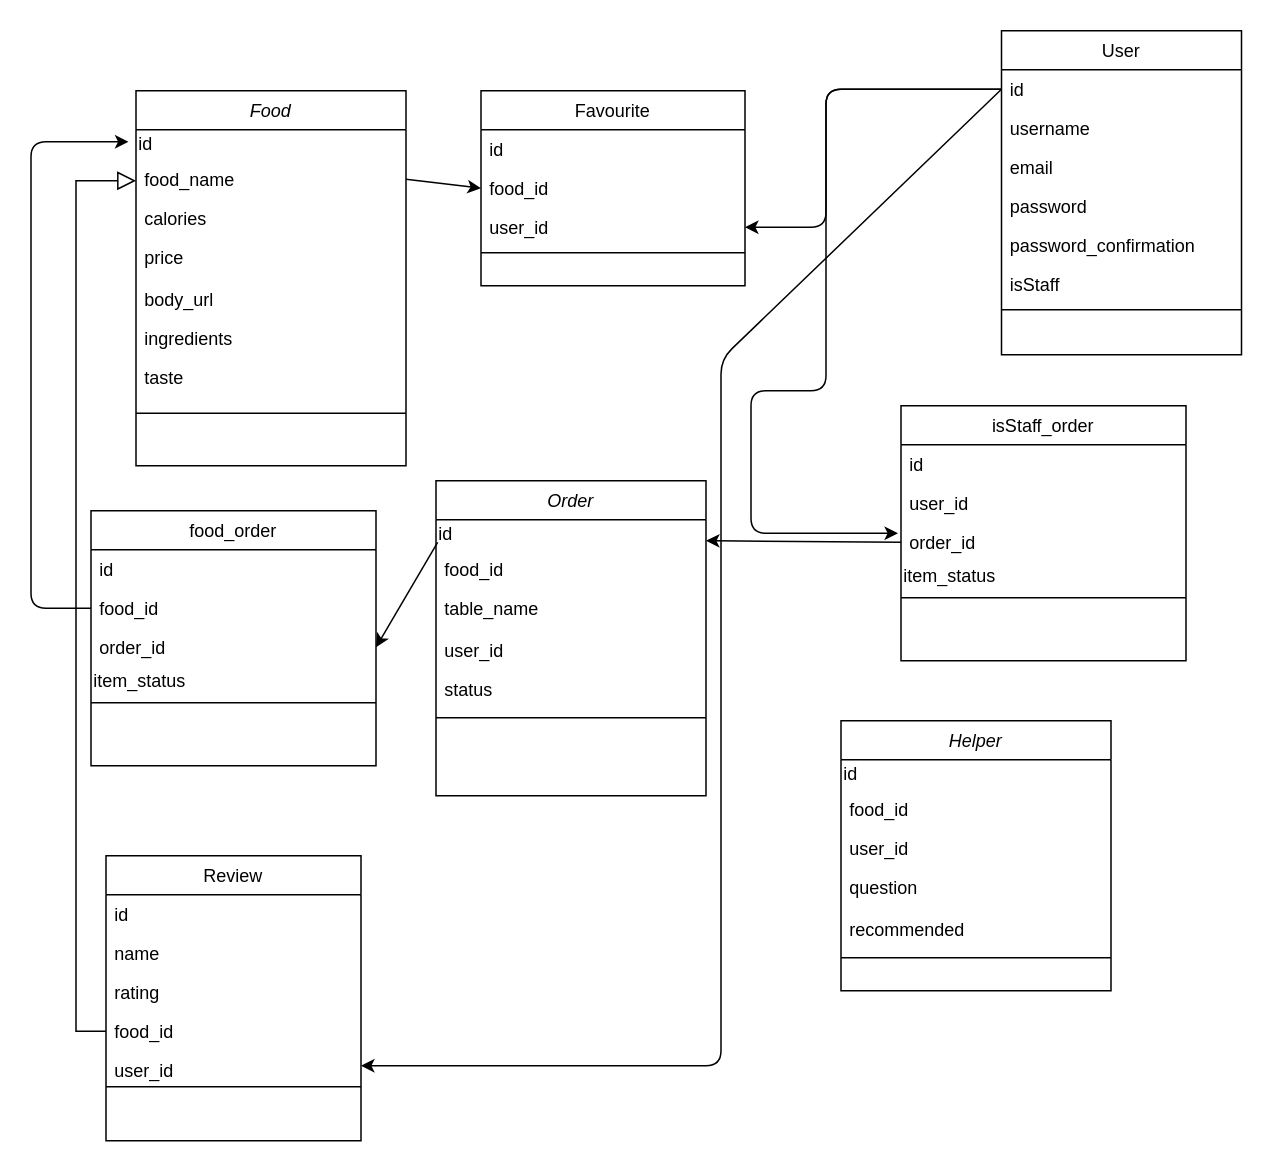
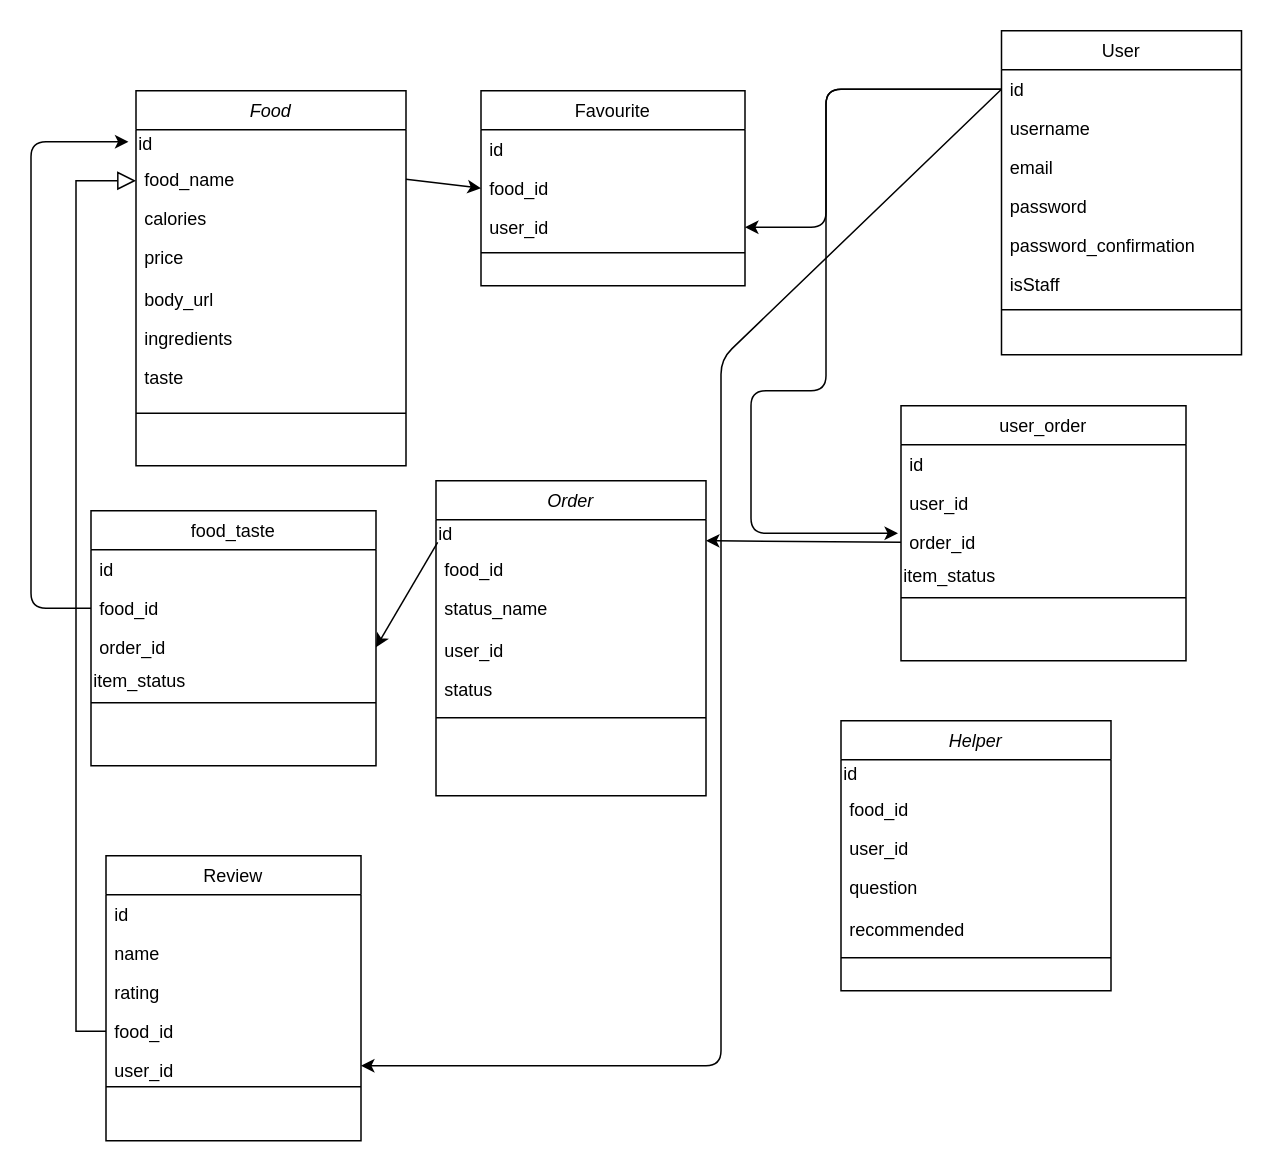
(1043, 426) -> (1043, 426)
(233, 531) -> (233, 531)
(492, 609) -> (499, 609)
